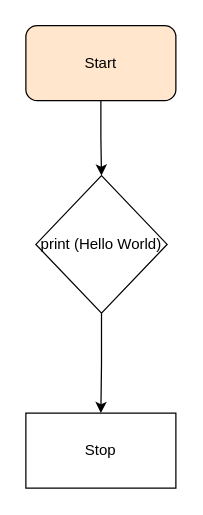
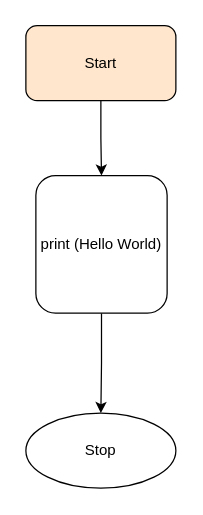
(101, 244) -> (101, 244)
(101, 451) -> (101, 451)
